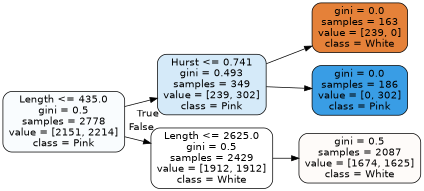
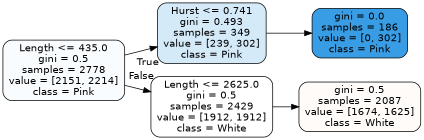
(360, 28) -> none
